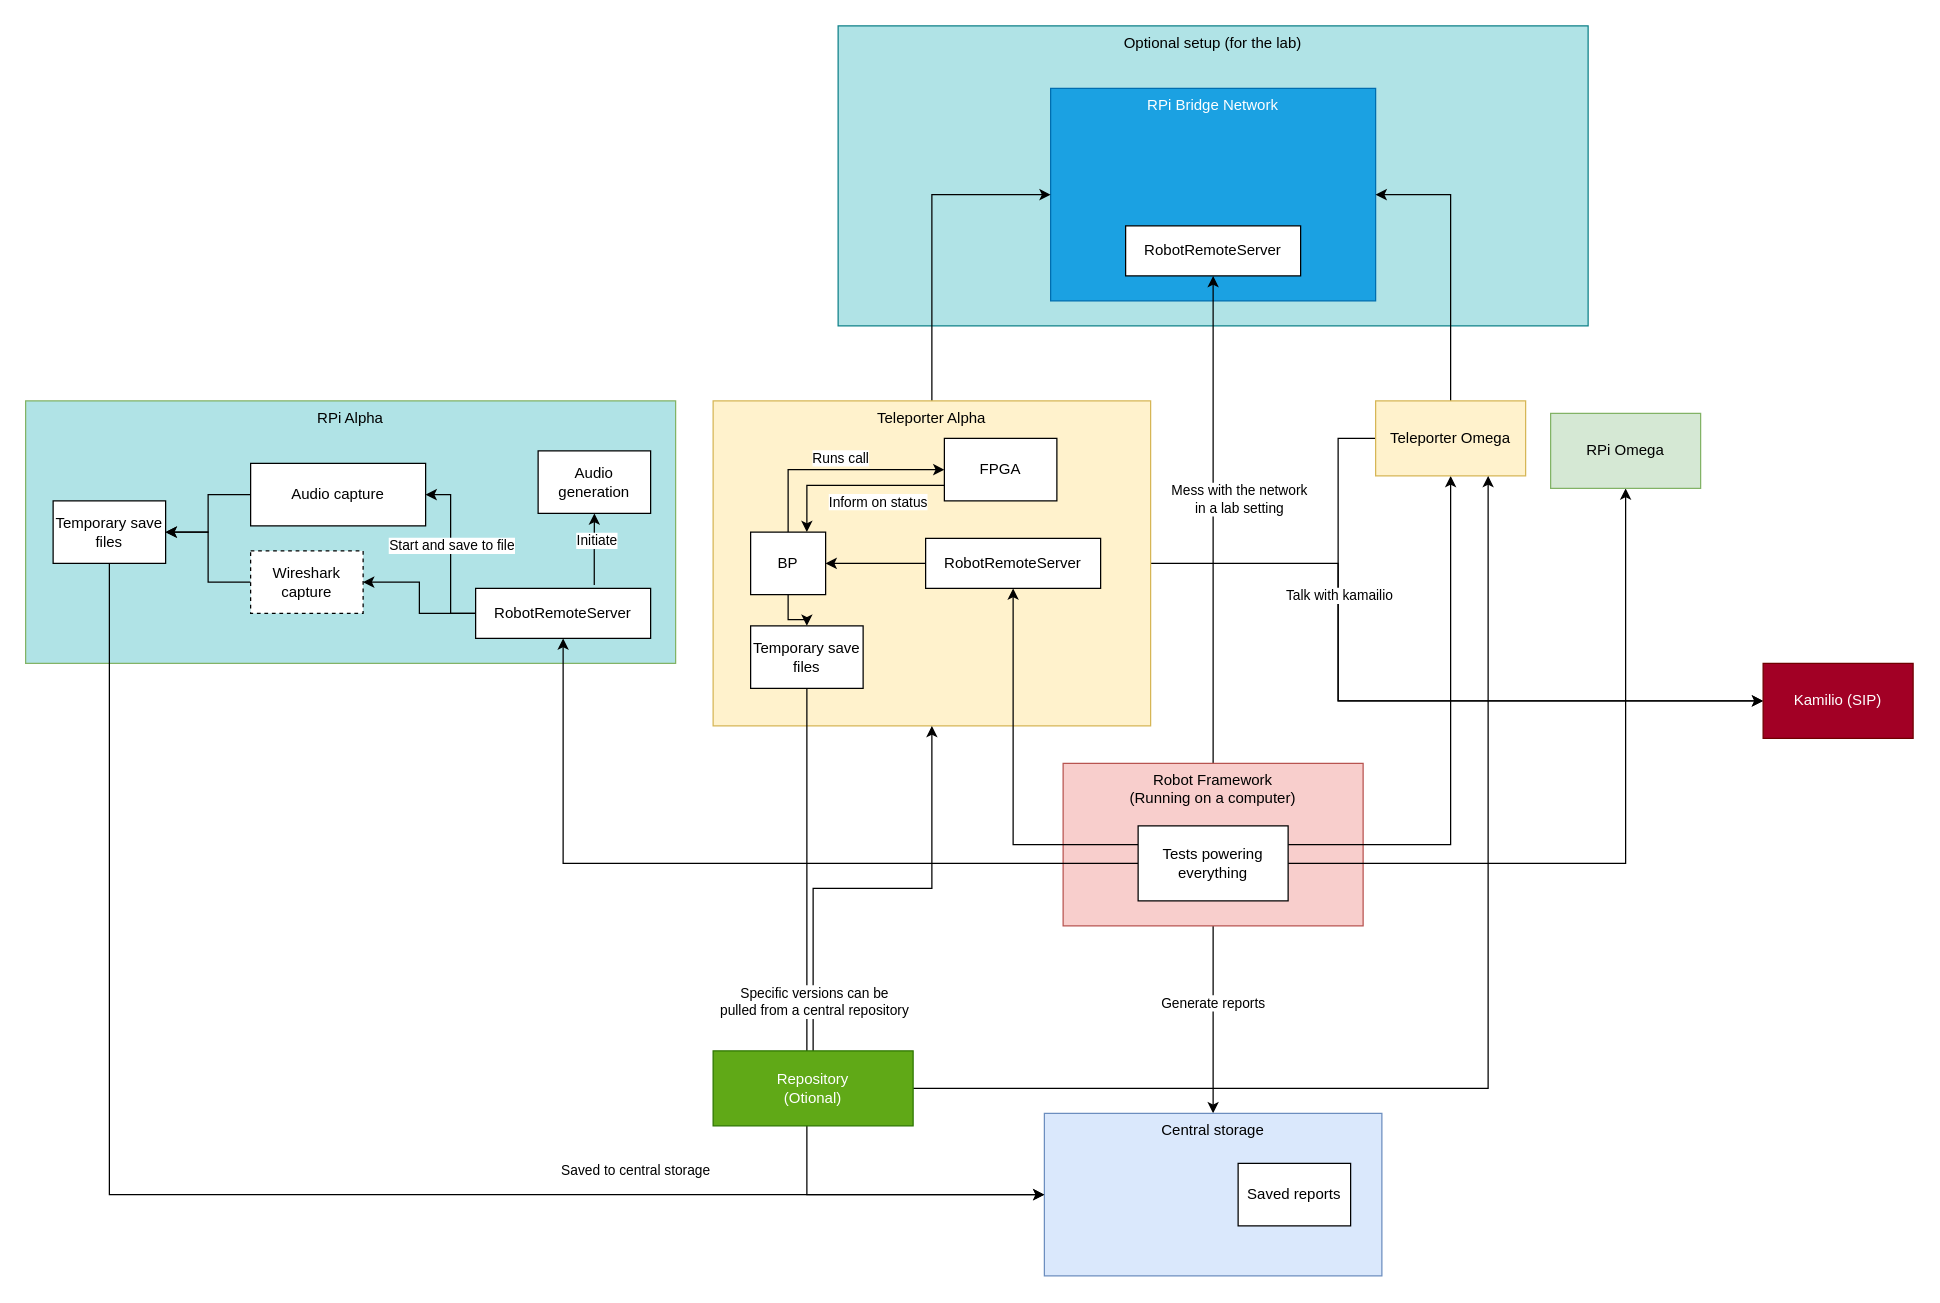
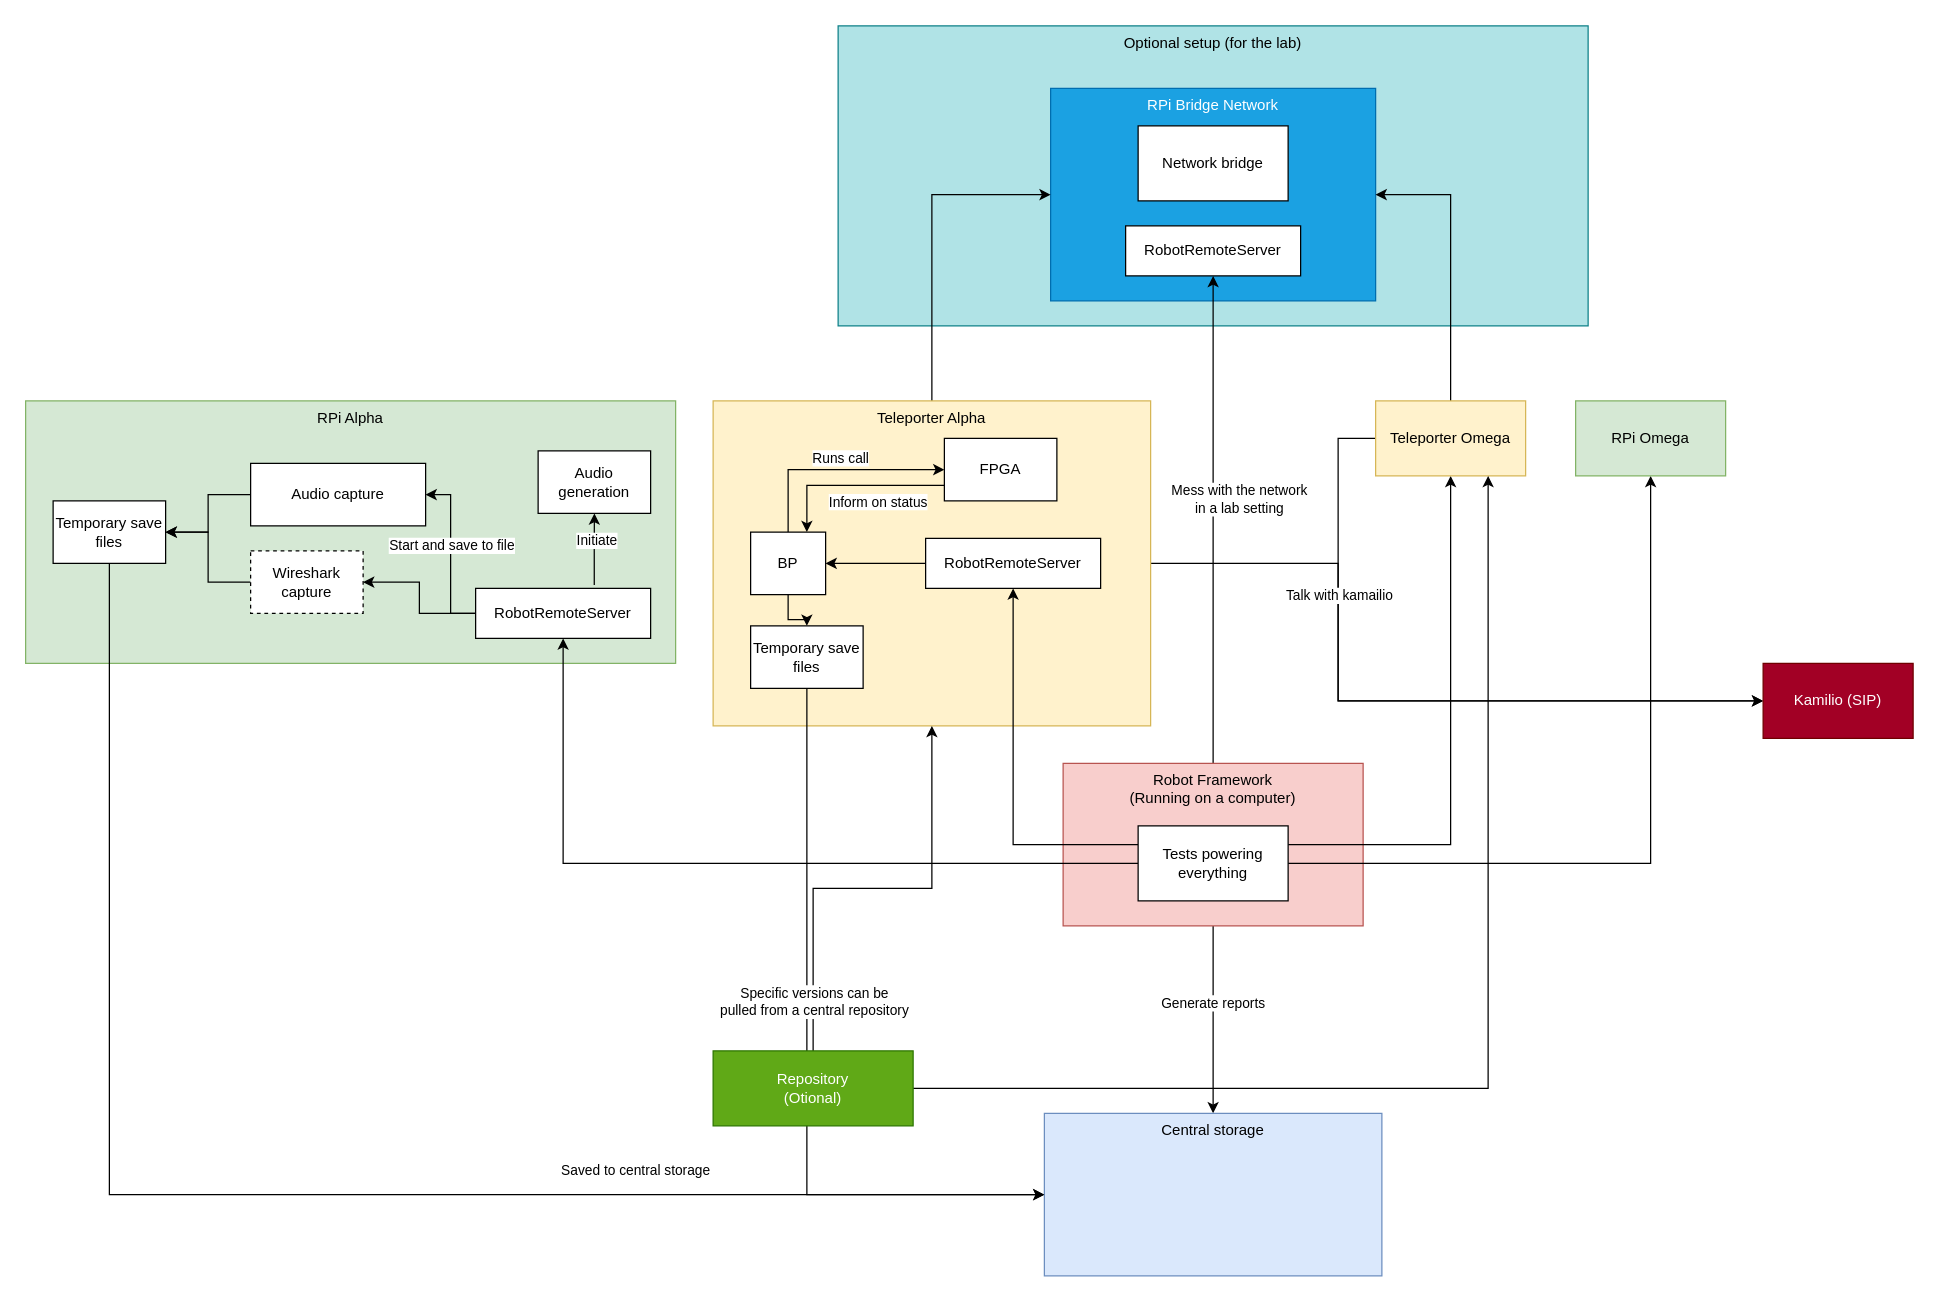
none -> (1213, 163)
(1626, 451) -> (1651, 438)
(351, 532) -> (351, 532)
(1294, 1194) -> none
